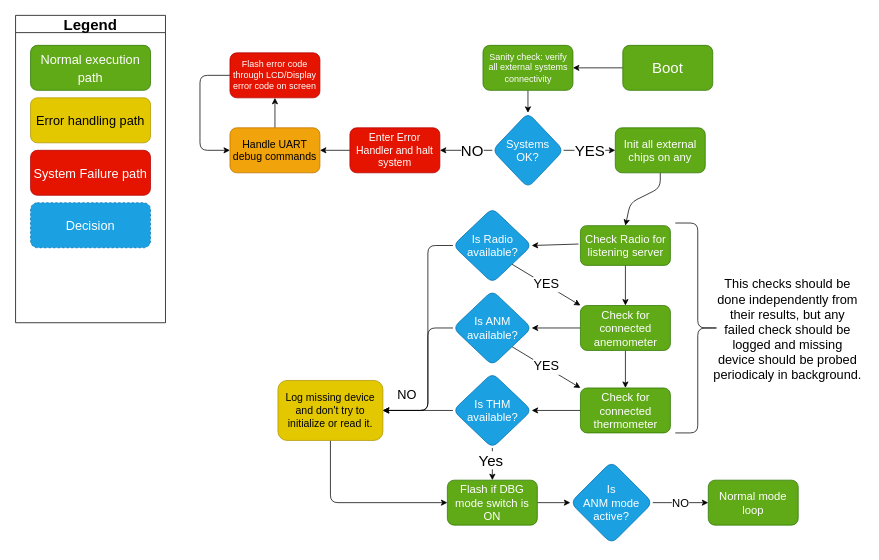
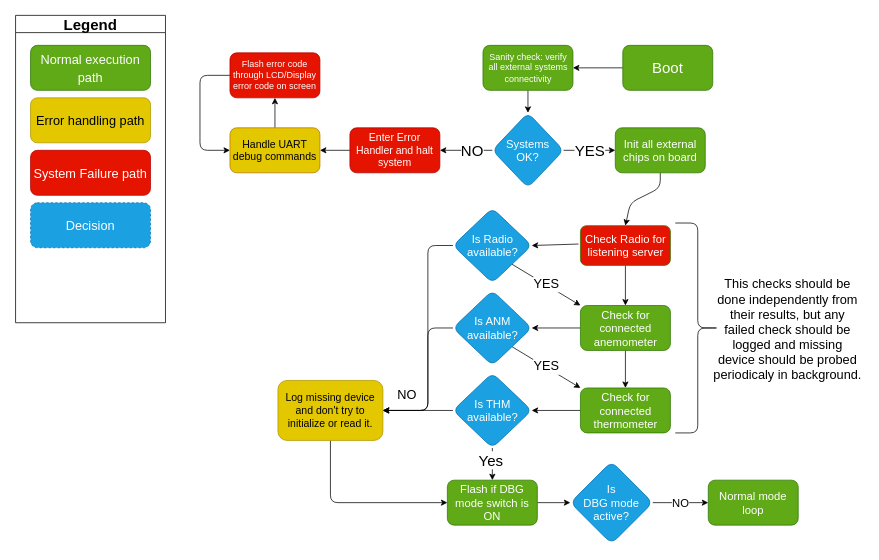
(275, 150) -> (275, 150)
(660, 150) -> (660, 150)
(626, 246) -> (626, 246)
(612, 503) -> (612, 503)
